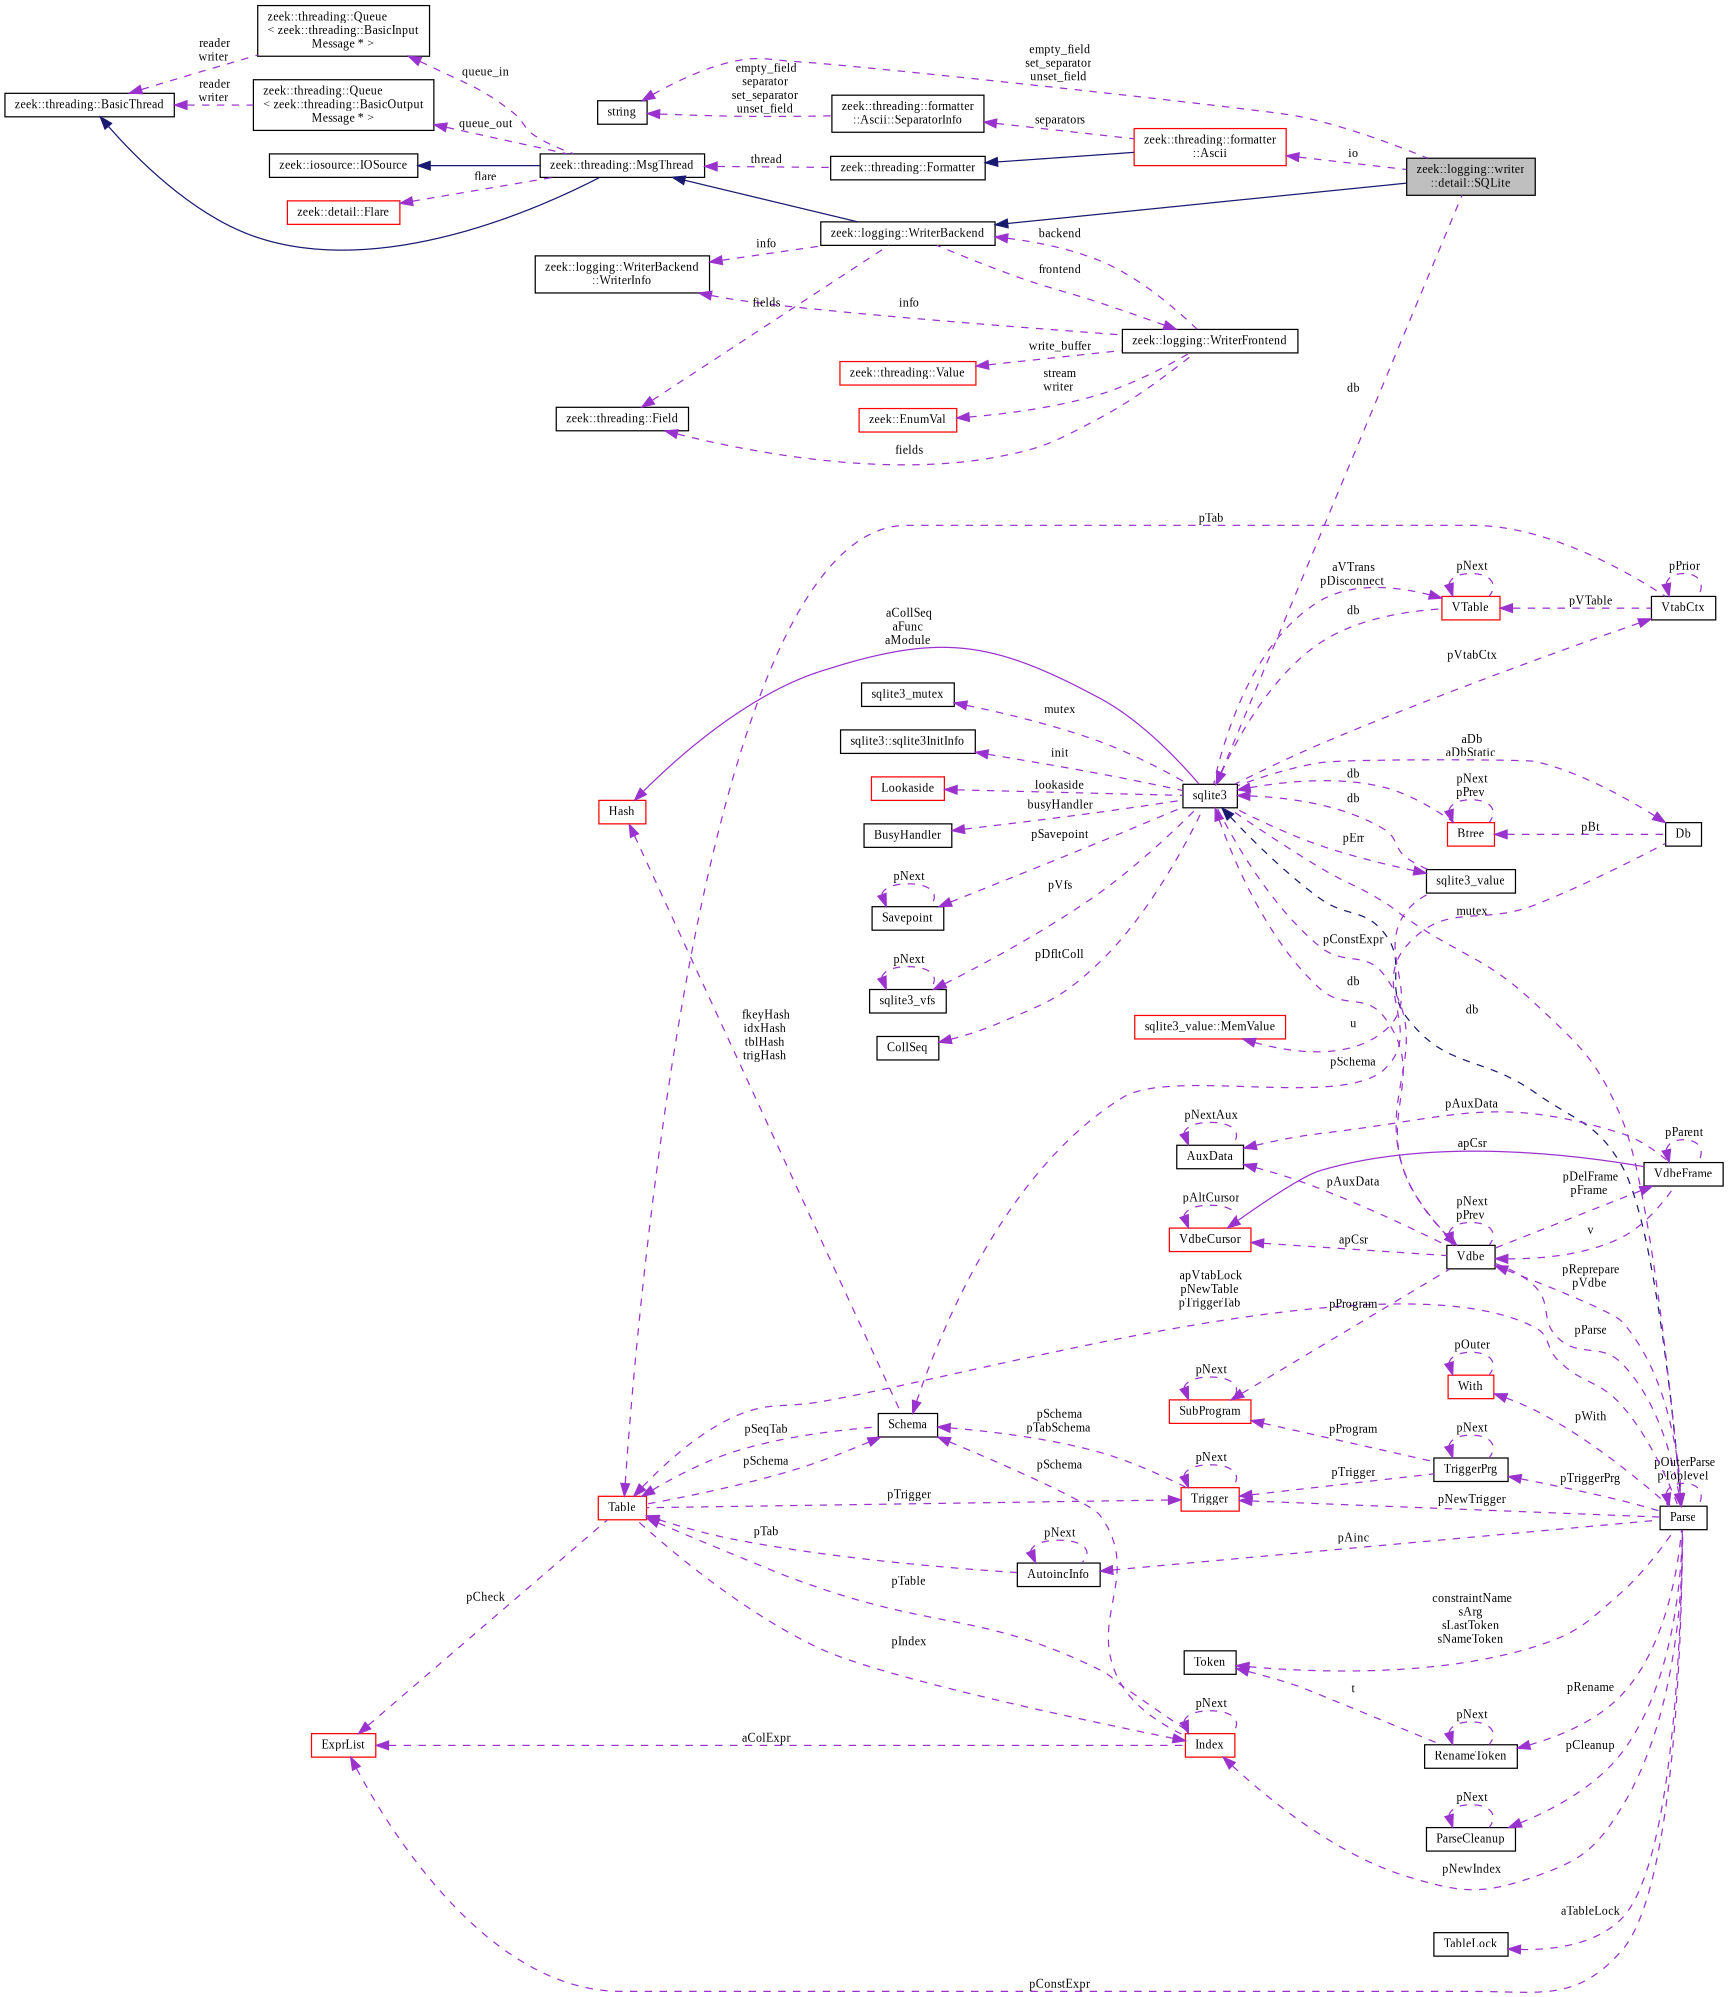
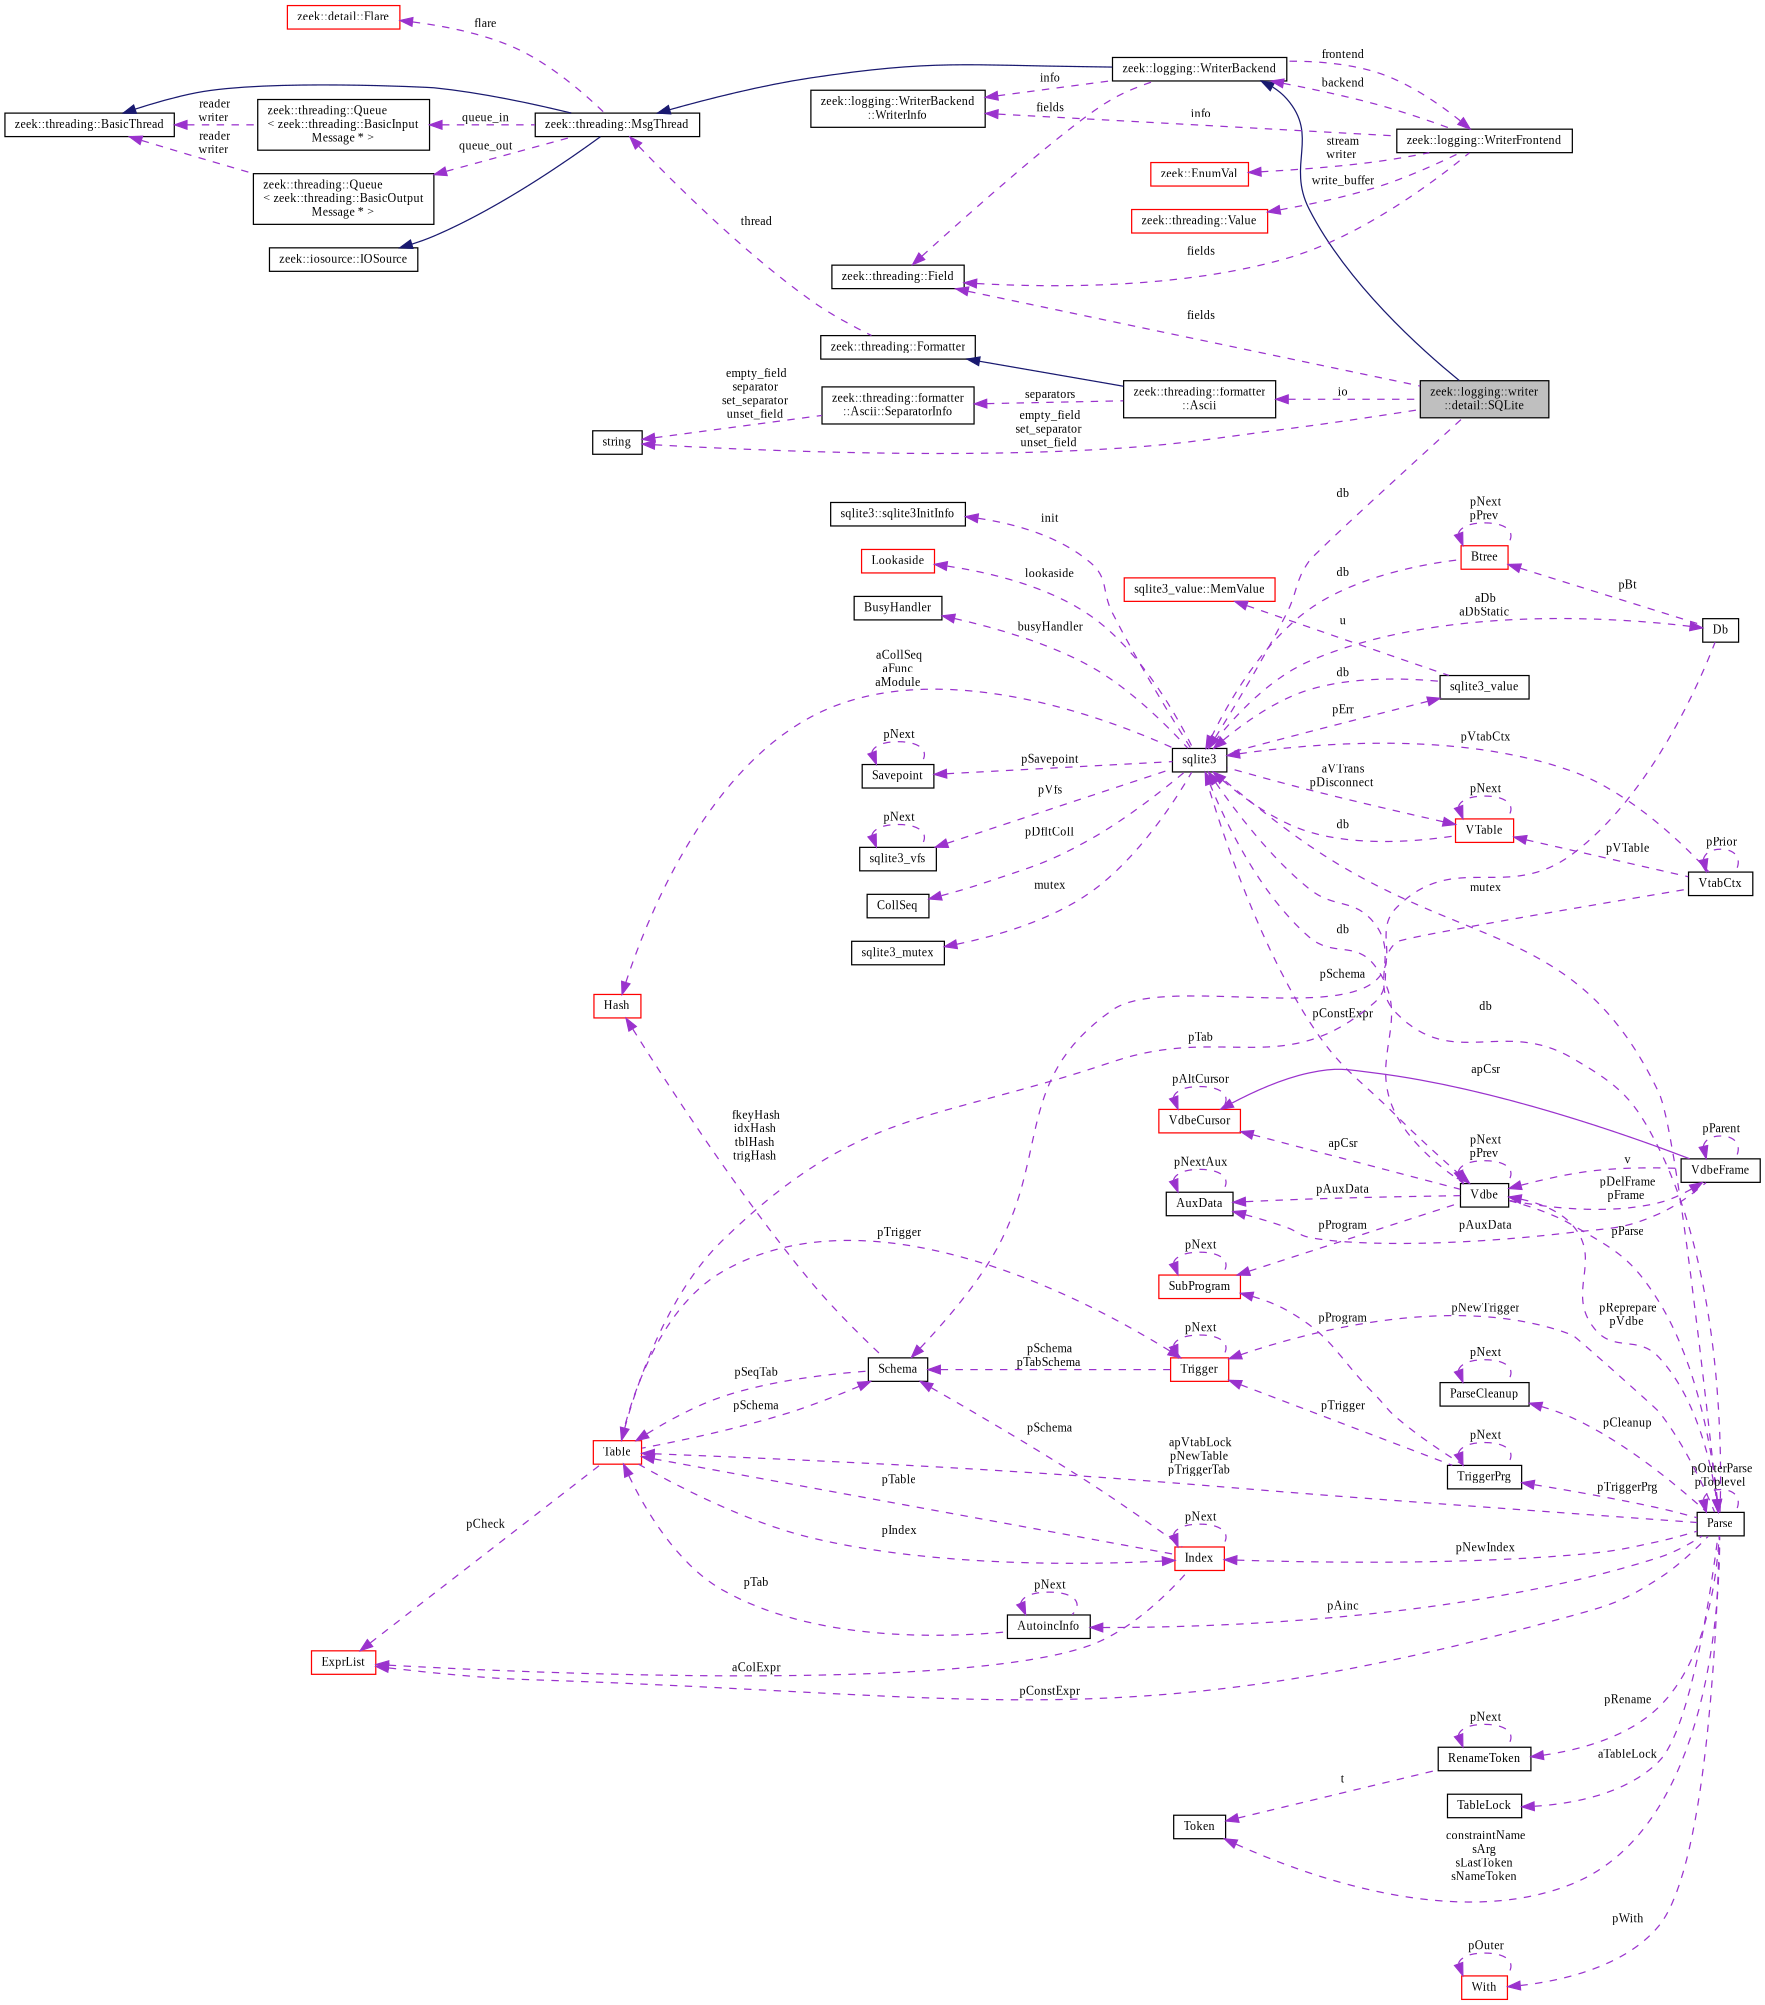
(1210, 147) -> (1200, 399)
none -> (1194, 339)
(922, 649) -> (832, 709)
(1435, 698) -> (1492, 752)
(1546, 1100) -> (1573, 1058)
